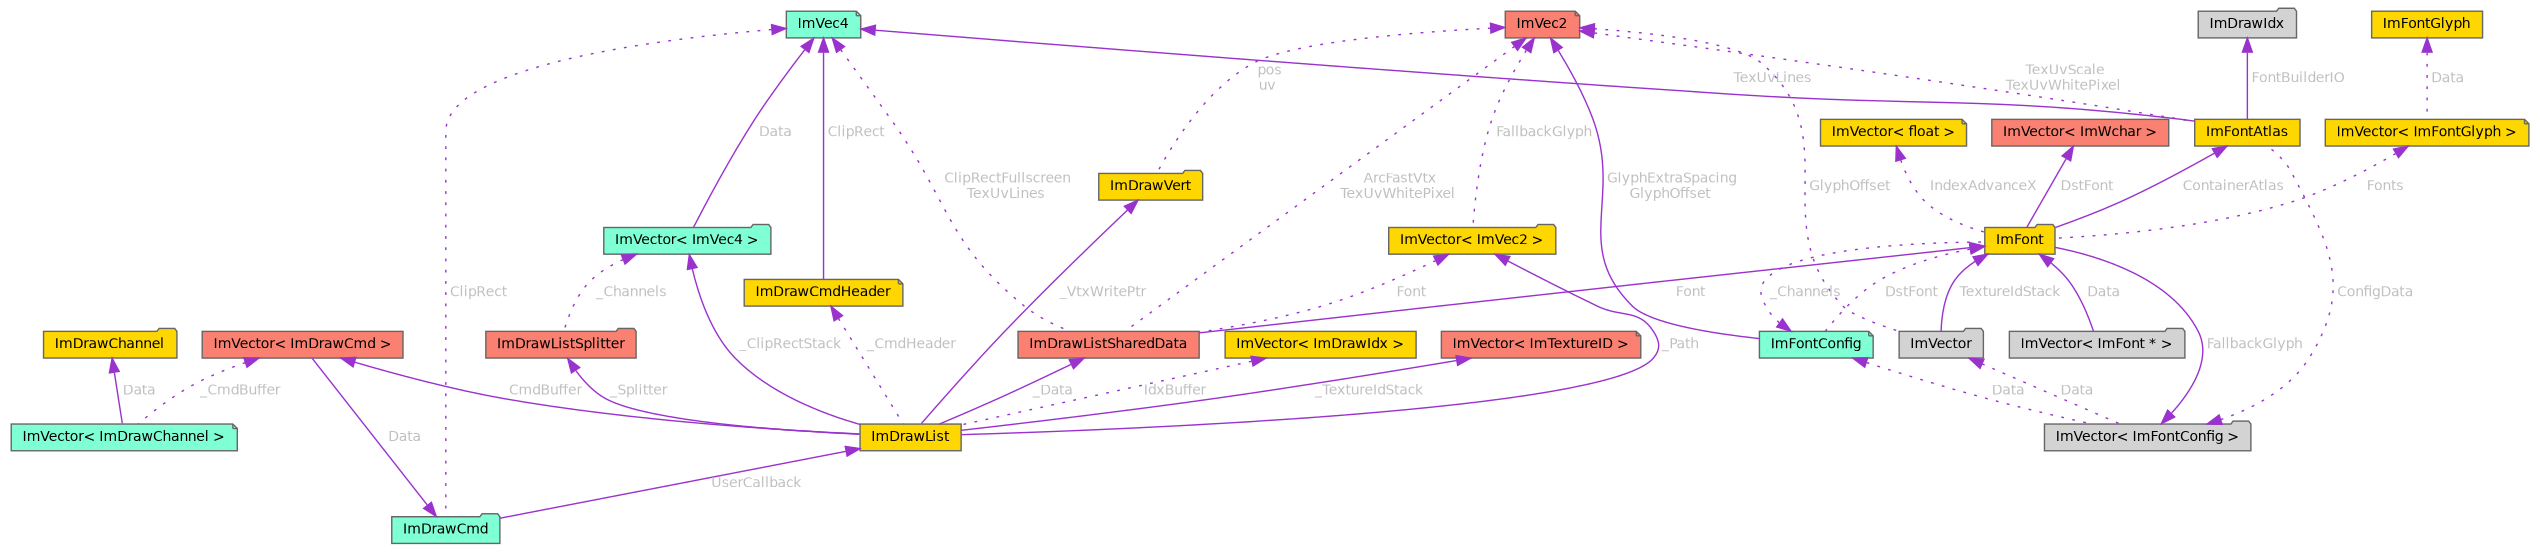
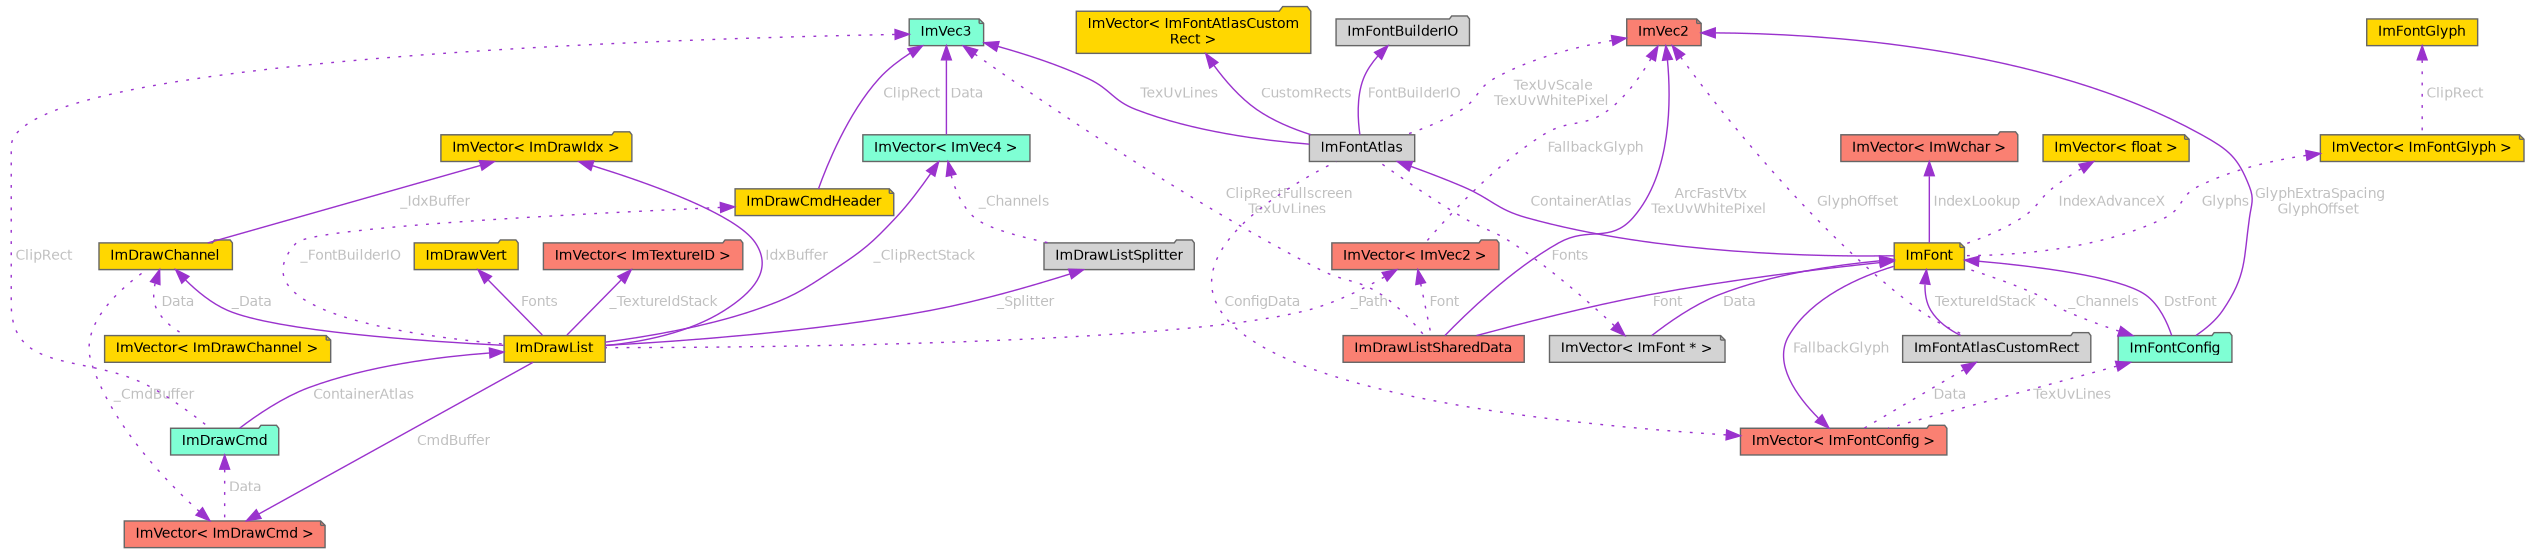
(824, 25) -> (946, 32)
(2247, 25) -> (1403, 32)
none -> (1194, 32)
(1297, 49) -> none
(2446, 79) -> (2453, 94)
(2080, 133) -> (1929, 148)
(2247, 133) -> (1362, 148)
(2085, 187) -> (1975, 202)
(2384, 187) -> (2223, 202)
(1320, 189) -> (1625, 225)
none -> (344, 204)
none -> (1502, 236)
(687, 241) -> (946, 148)
(1472, 241) -> (1415, 256)
(2020, 241) -> (1929, 256)
(1889, 275) -> (2088, 276)
(1101, 293) -> (538, 303)
(303, 345) -> (225, 534)
(561, 345) -> (1119, 256)
(910, 345) -> (349, 256)
(1321, 345) -> (536, 148)
(1541, 345) -> (643, 256)
(1816, 345) -> (2175, 349)
(1941, 345) -> (1997, 349)
(2097, 345) -> (1637, 349)
(189, 387) -> (105, 395)
(2007, 391) -> (2070, 395)
(1106, 393) -> (761, 255)
(1006, 395) -> (339, 332)
(118, 398) -> (160, 315)
(1407, 409) -> (999, 340)
(370, 432) -> (225, 495)
(124, 437) -> (218, 349)
(2148, 437) -> (1844, 442)
(755, 484) -> (362, 395)
